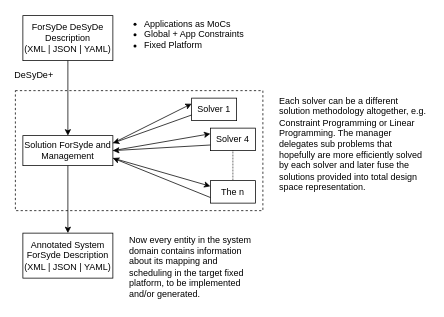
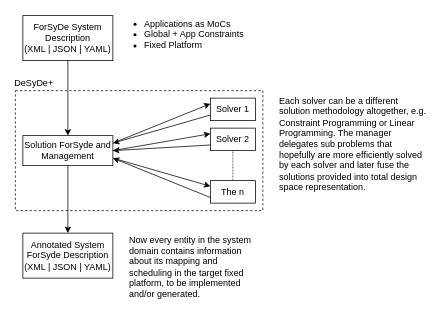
(68, 38) -> (68, 38)
(34, 75) -> (34, 83)
(214, 109) -> (233, 109)
(233, 139) -> (233, 139)
